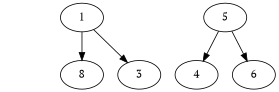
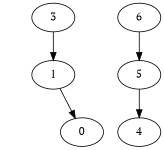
(108, 43) -> (53, 42)
(238, 43) -> (139, 42)
(82, 75) -> (82, 132)
